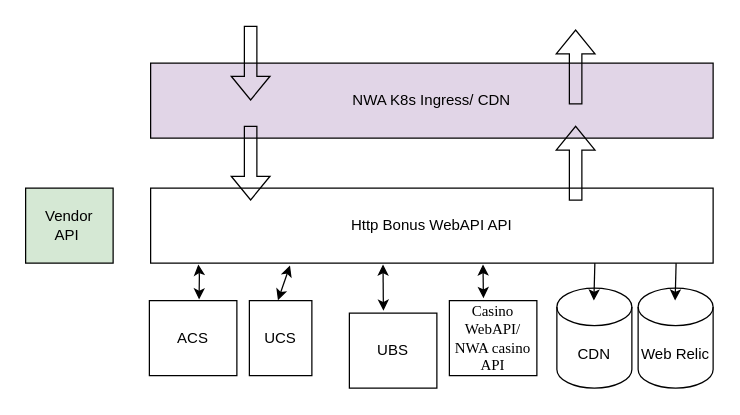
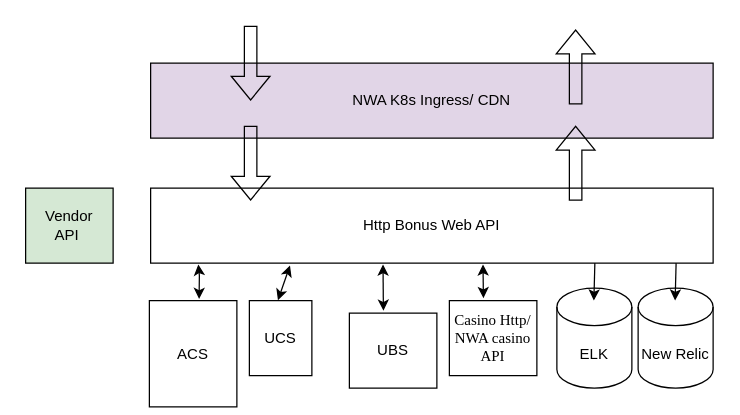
(432, 226) -> (432, 226)
(193, 338) -> (193, 354)
(493, 338) -> (493, 338)
(594, 354) -> (594, 354)
(676, 354) -> (676, 354)
